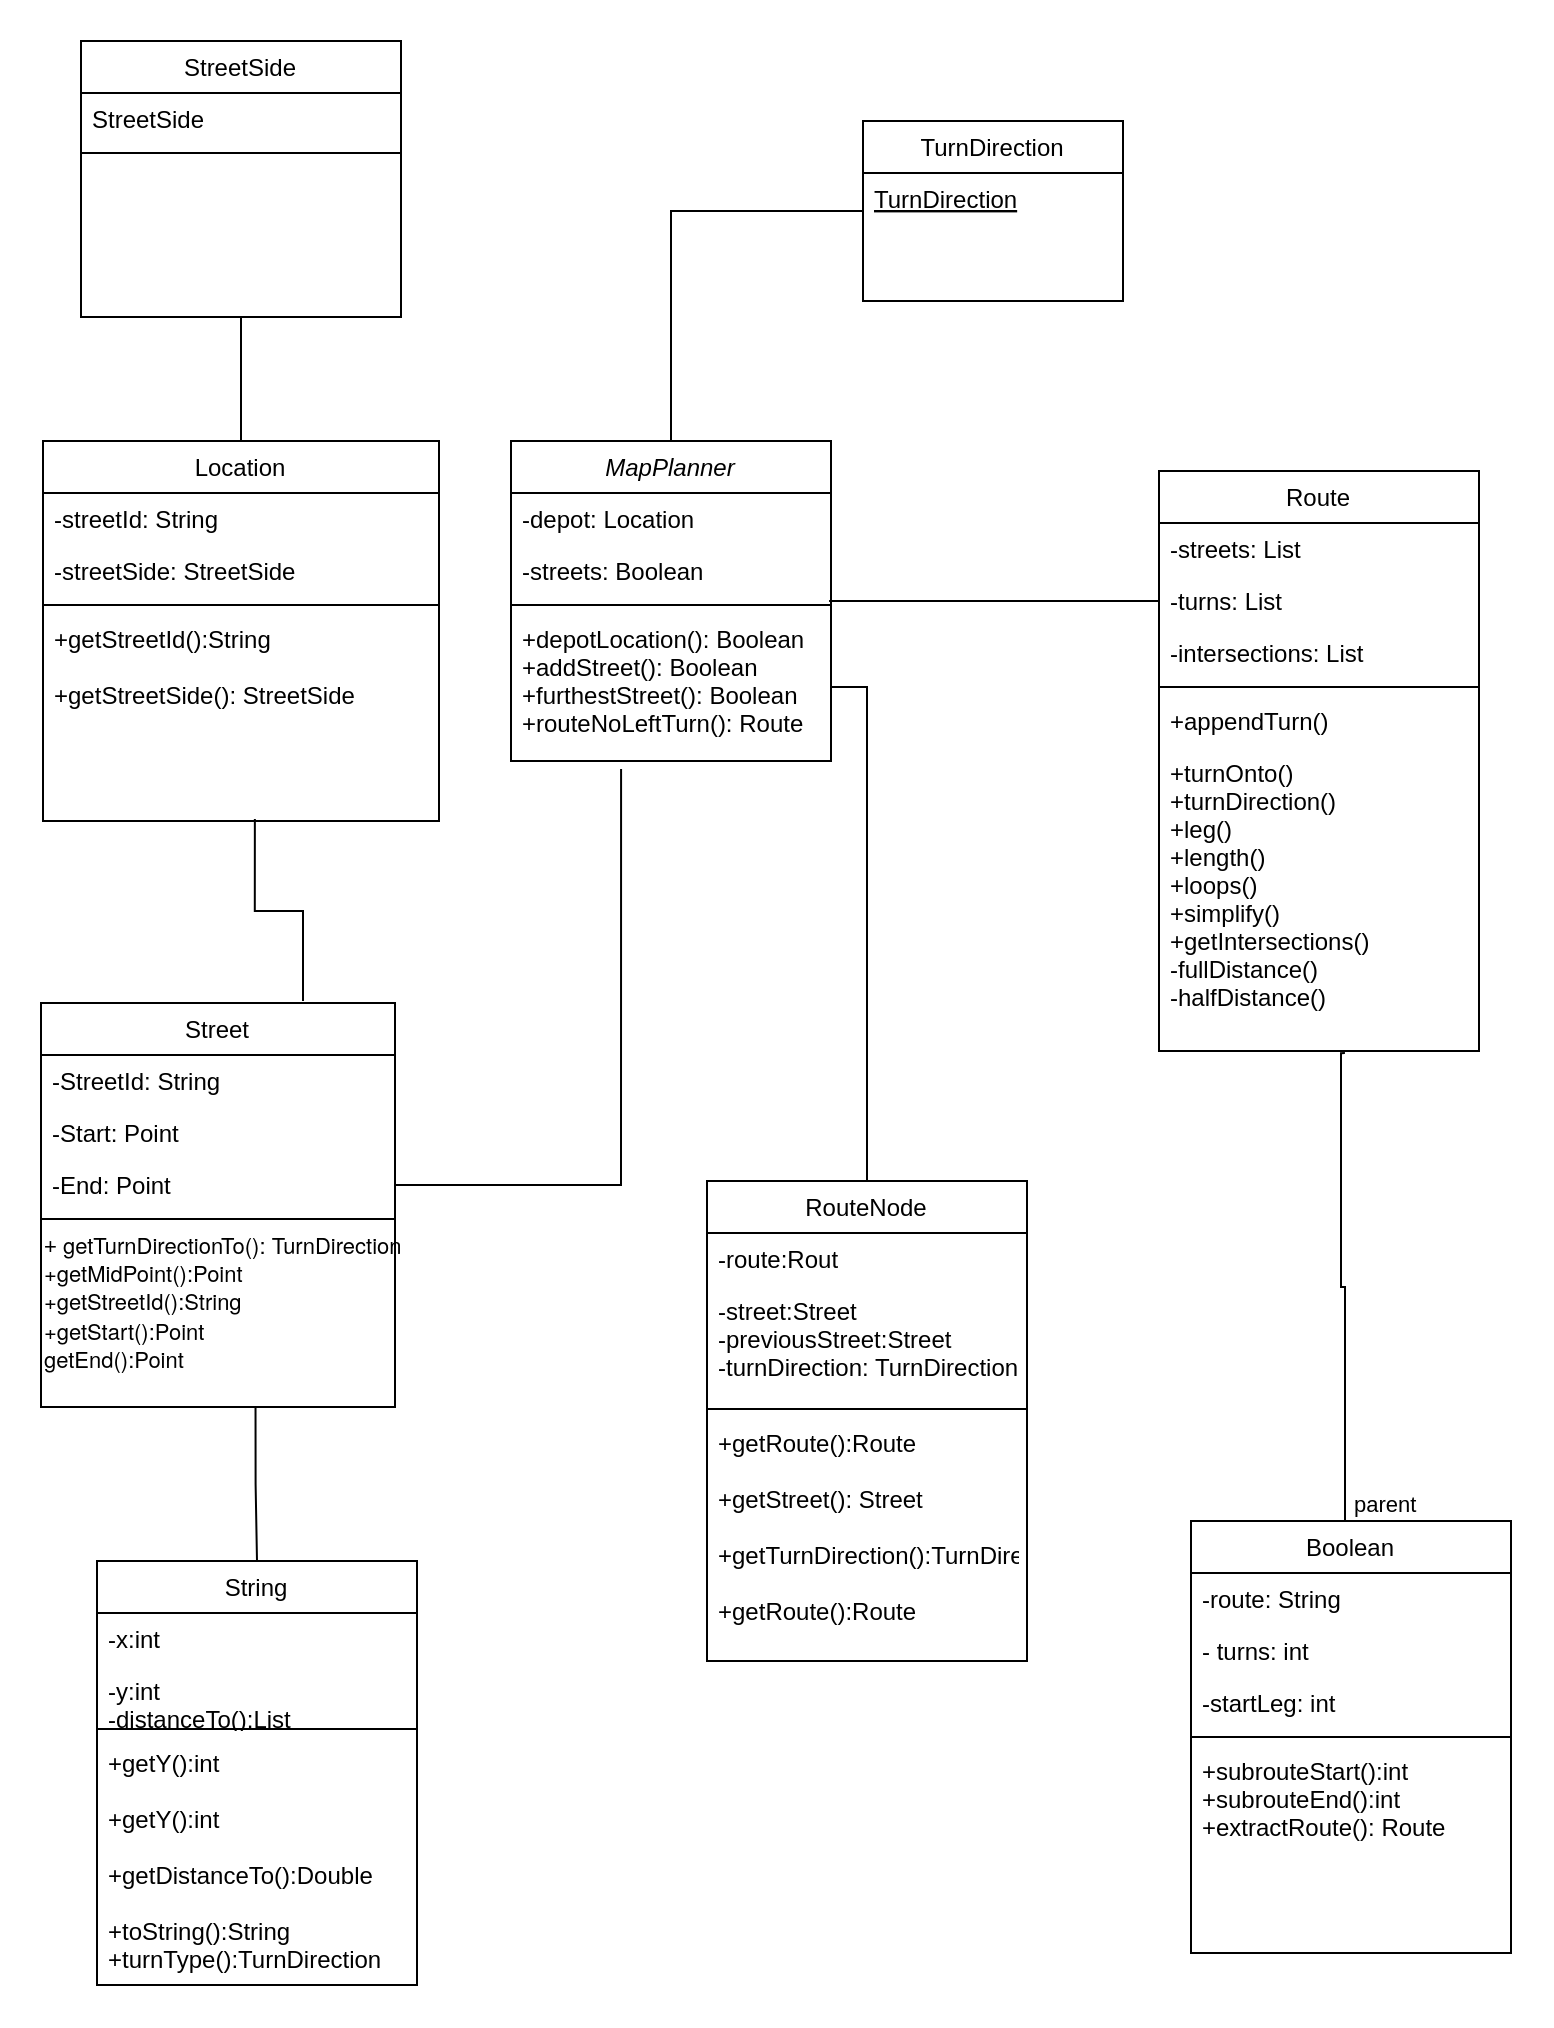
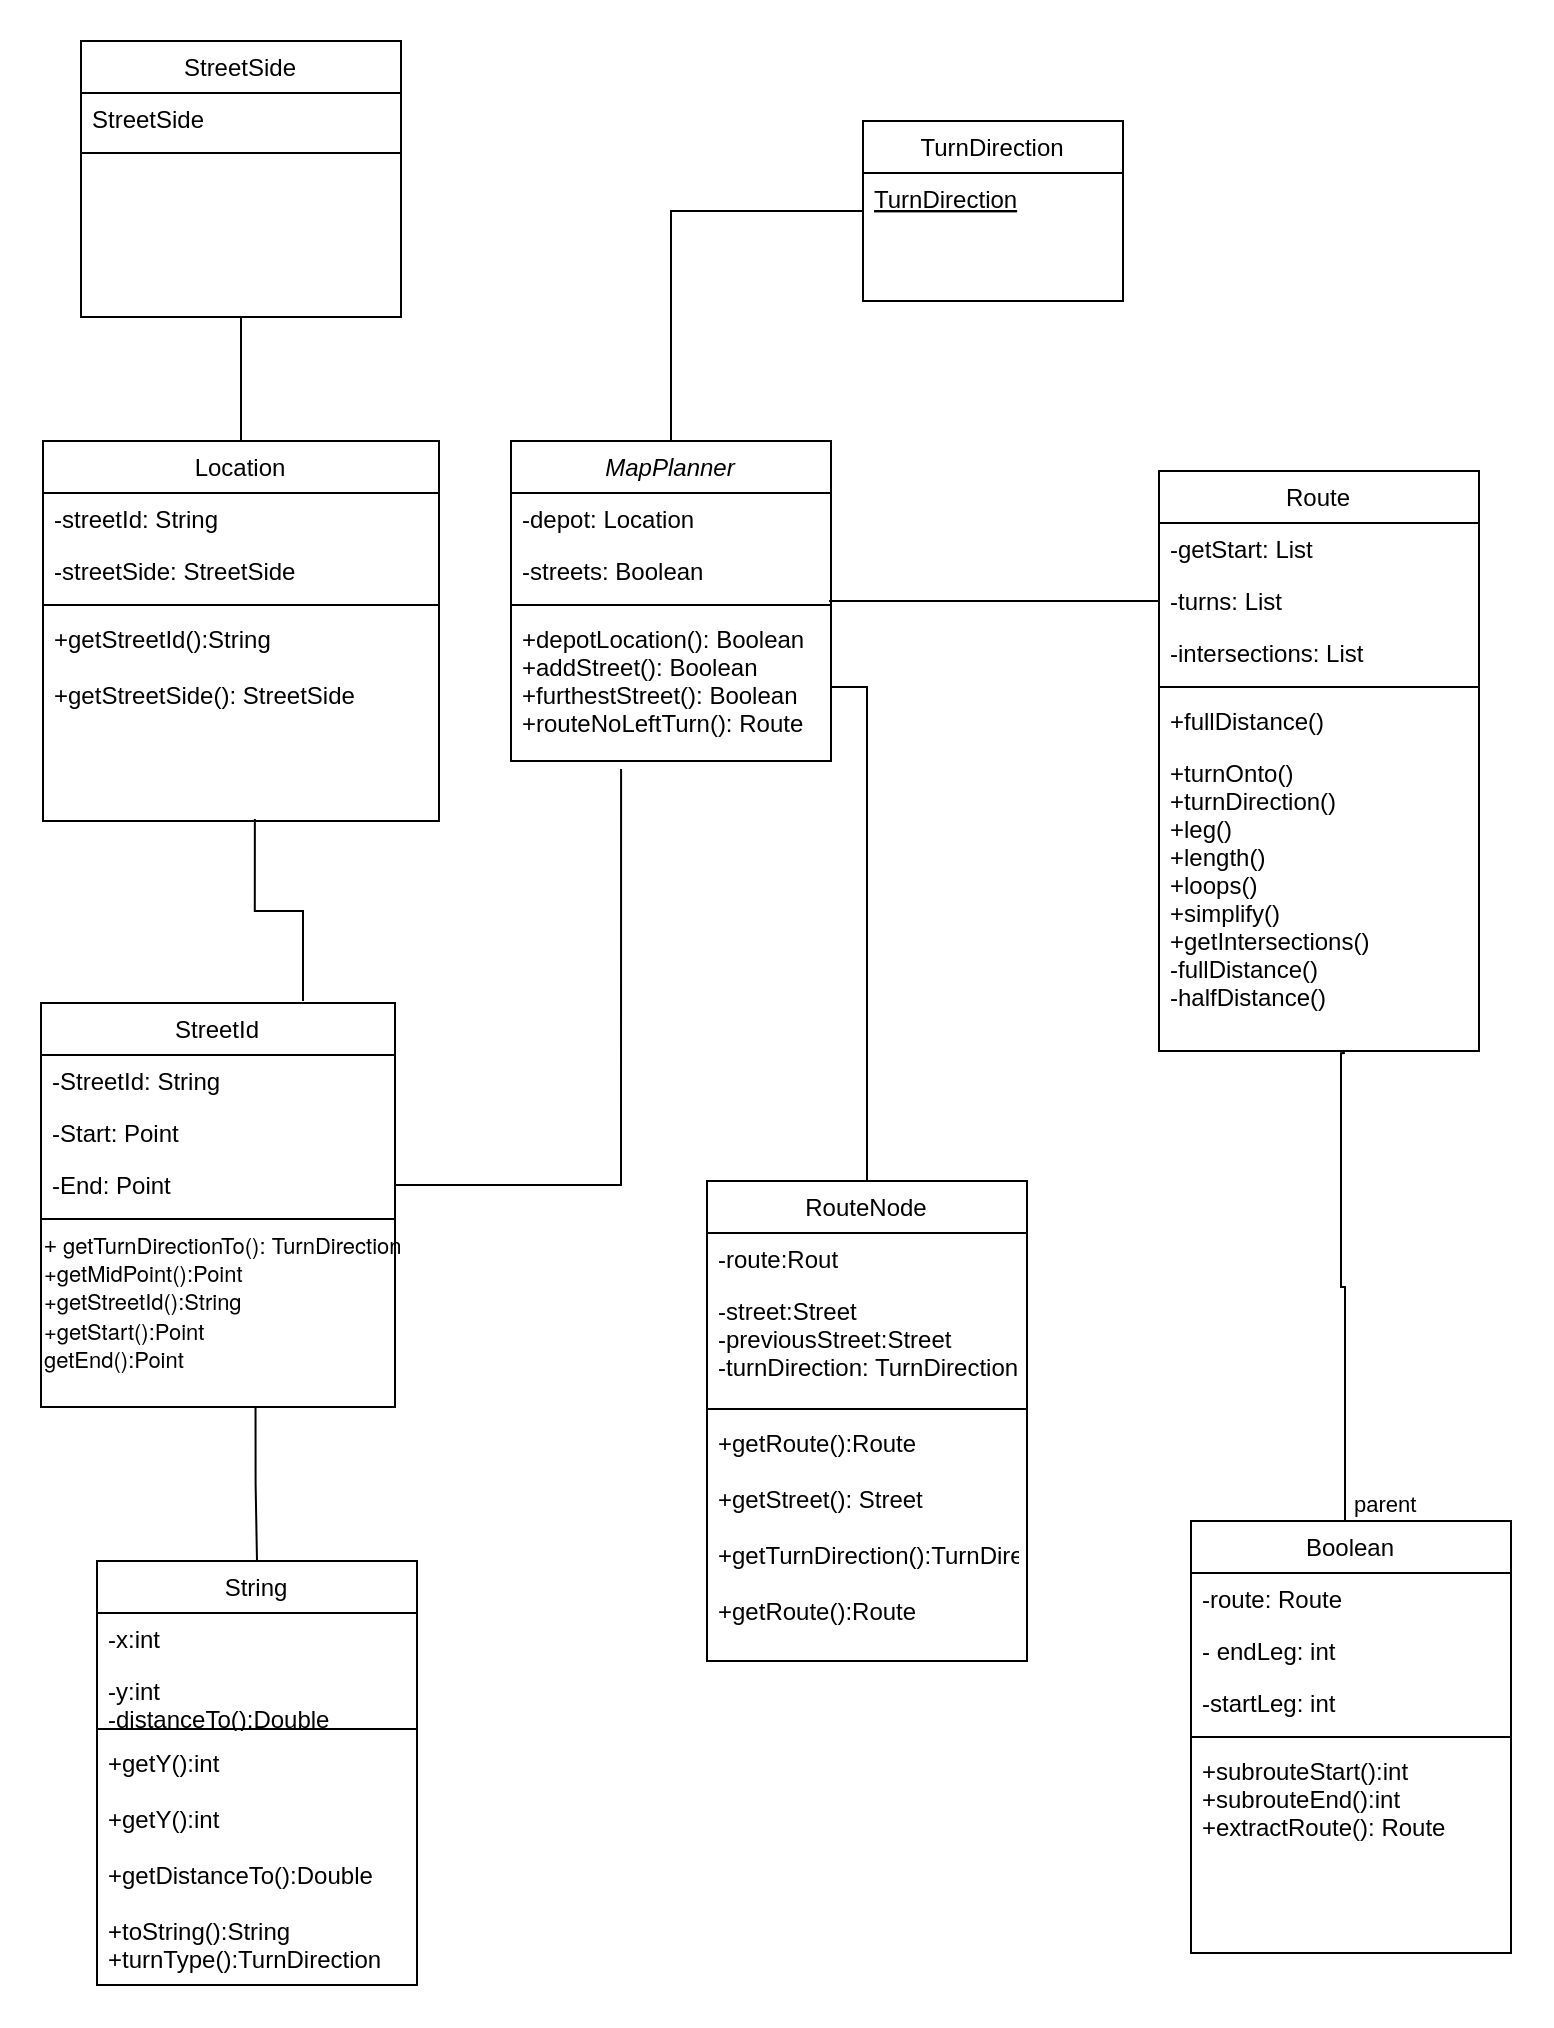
(1255, 550) -> (1261, 550)
(1257, 722) -> (1261, 722)
(217, 1030) -> (217, 1030)
(1287, 1600) -> (1283, 1600)
(1270, 1652) -> (1277, 1652)
(142, 1692) -> (142, 1692)
